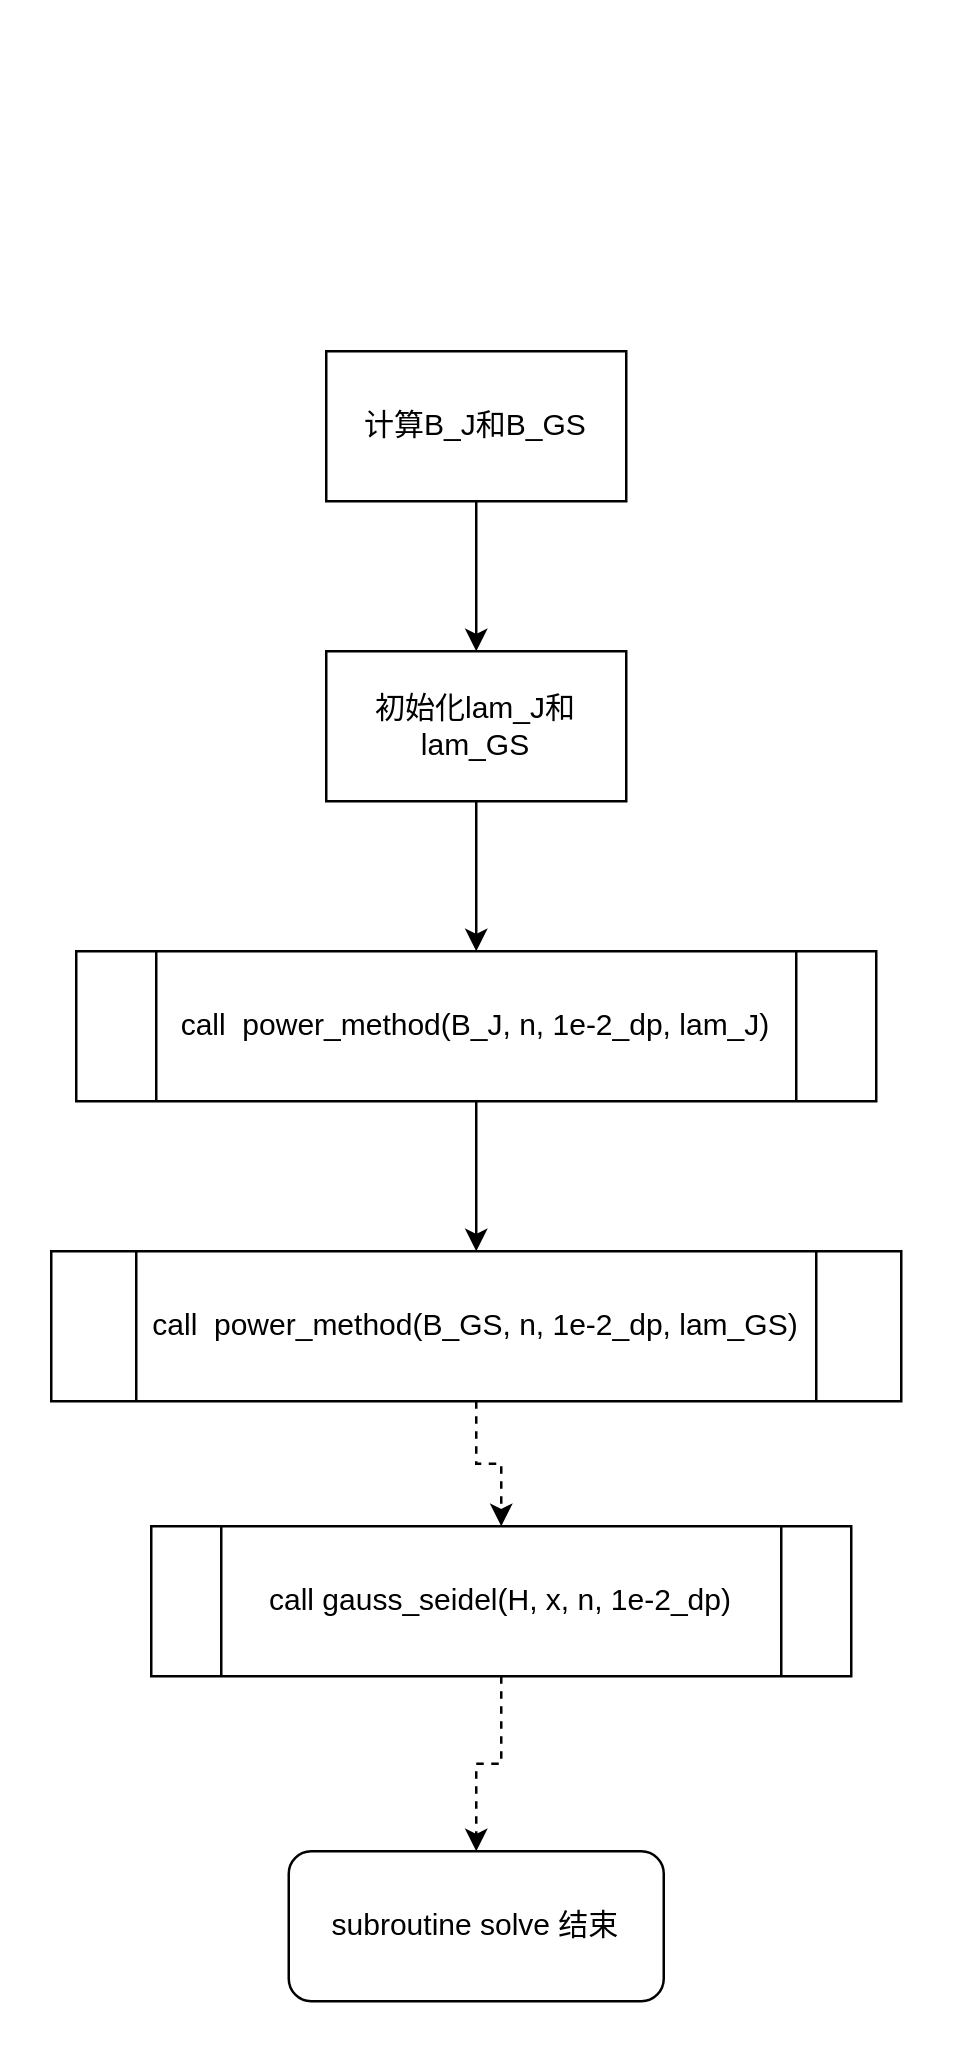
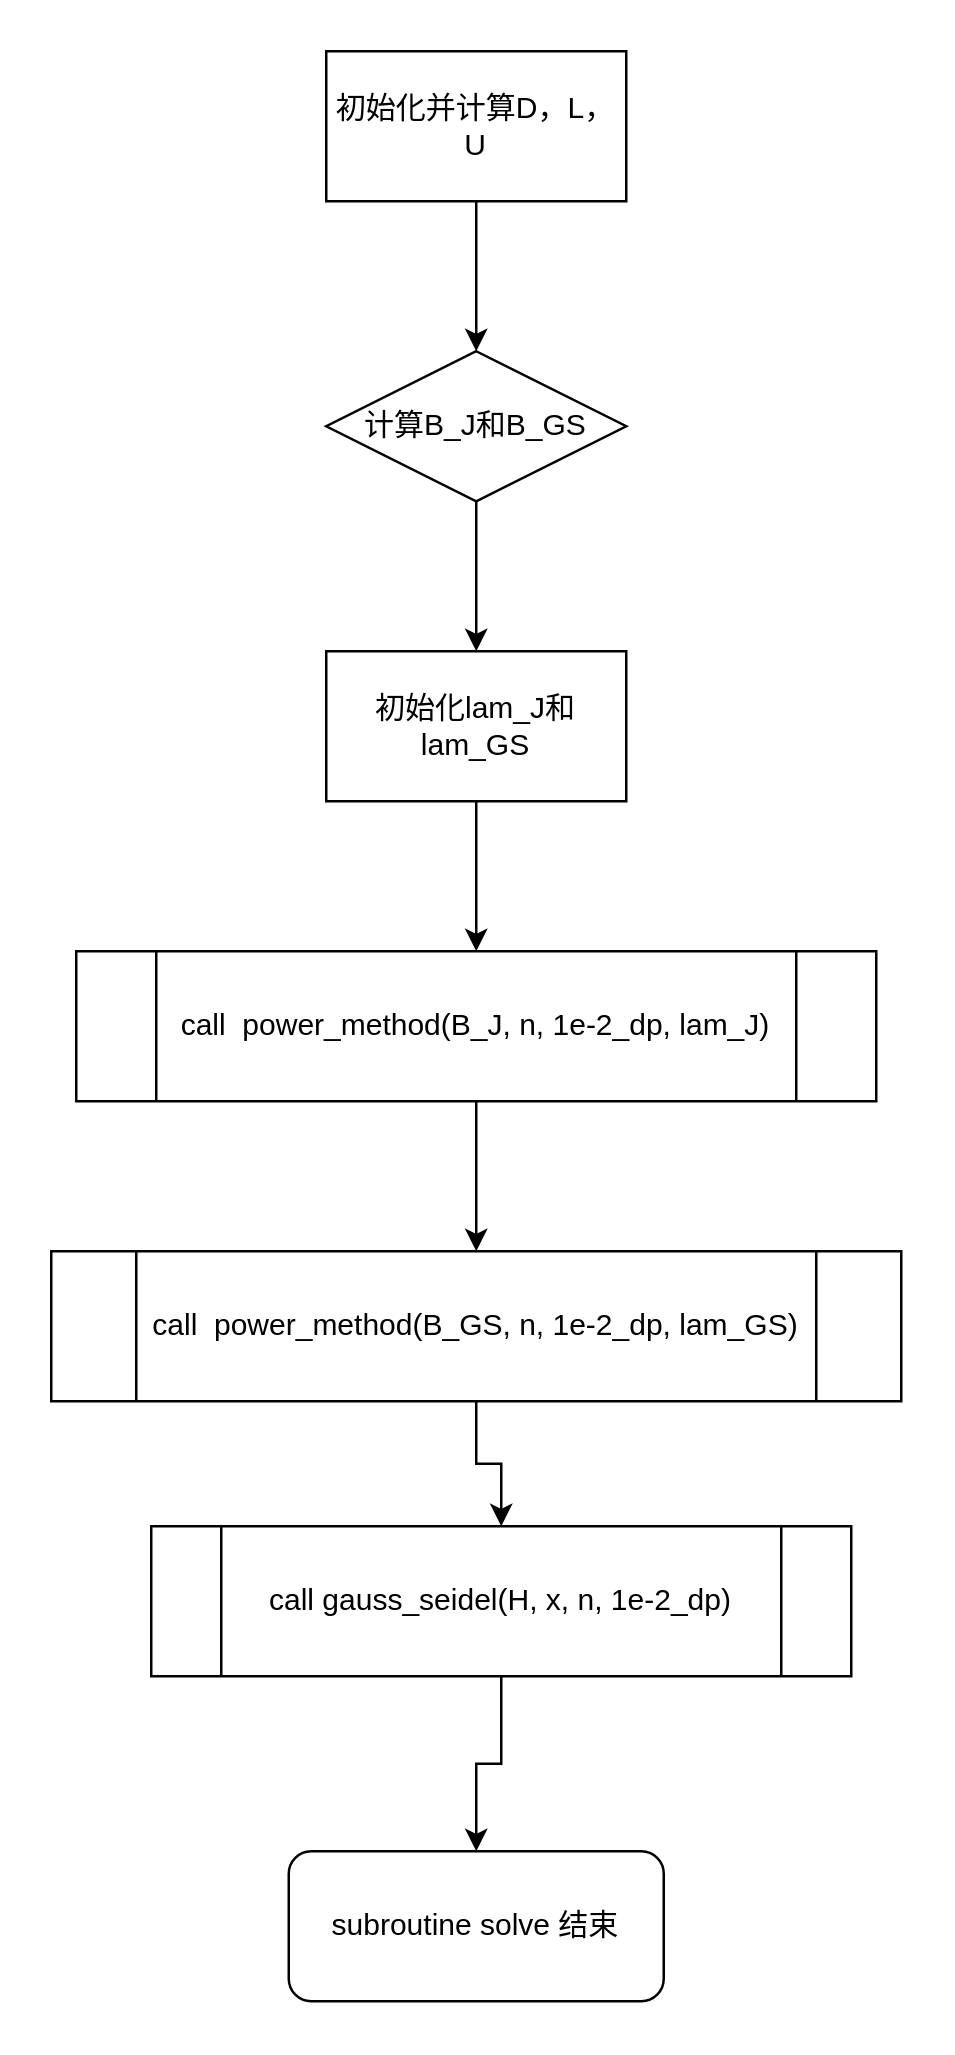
none -> (476, 126)
none -> (476, 268)
(476, 426) -> (476, 426)
(483, 1464) -> (483, 1464)
(497, 1764) -> (497, 1764)
